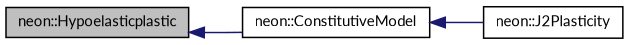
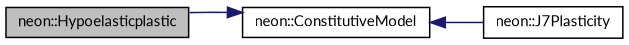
(553, 22) -> (553, 22)
(224, 33) -> (208, 12)
